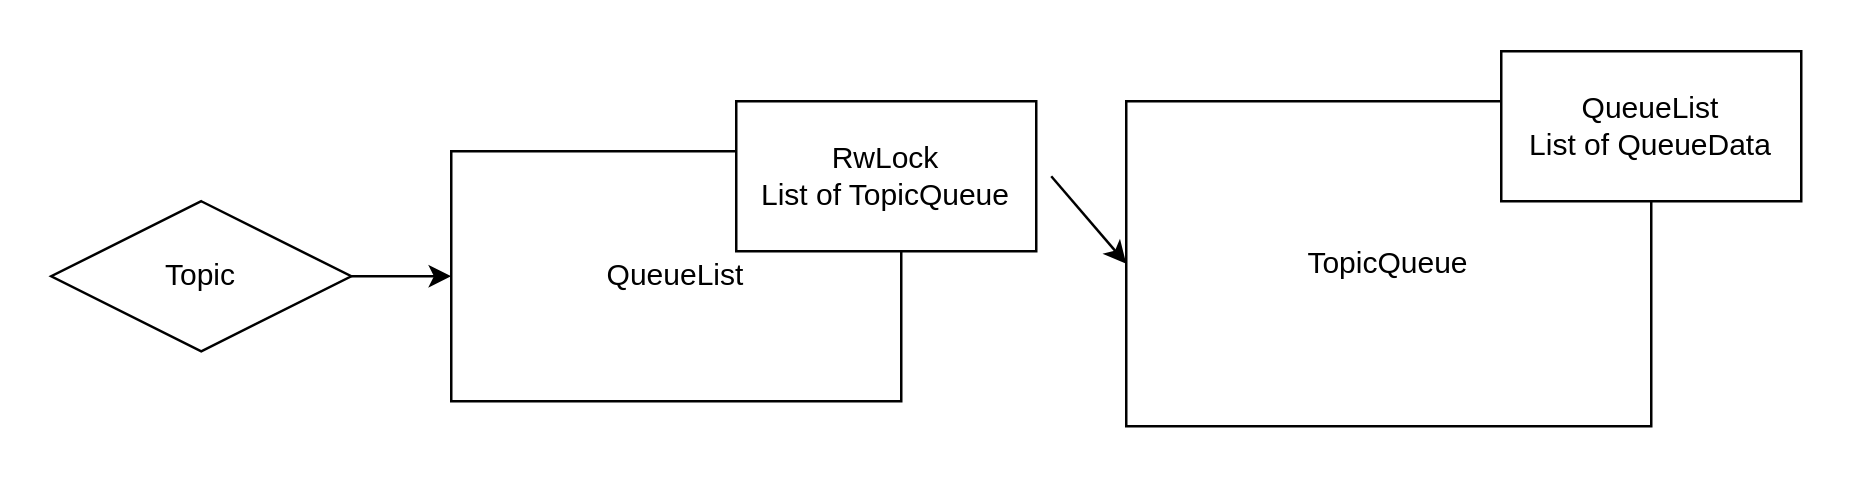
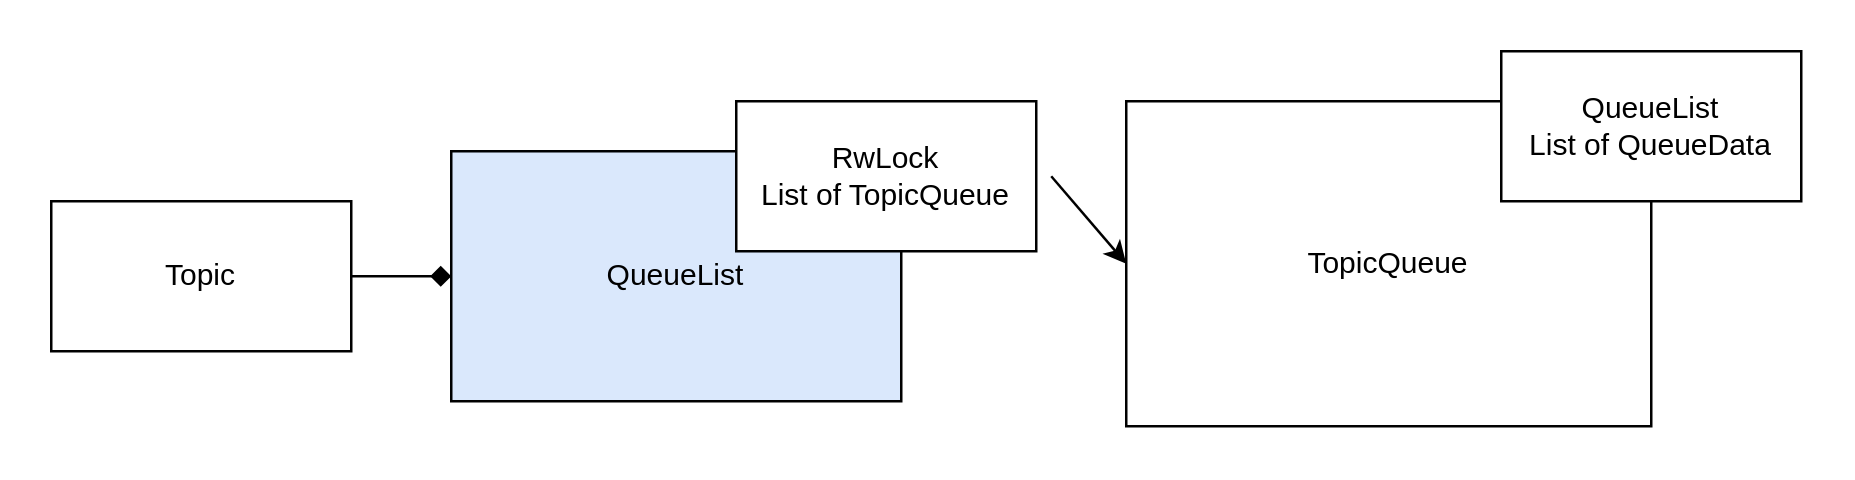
(201, 276) -> (201, 276)
(432, 276) -> (431, 276)
(676, 276) -> (676, 276)
